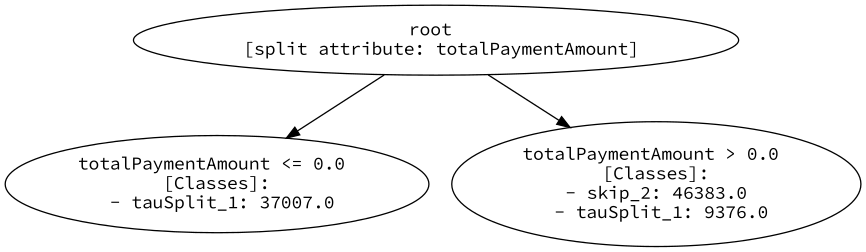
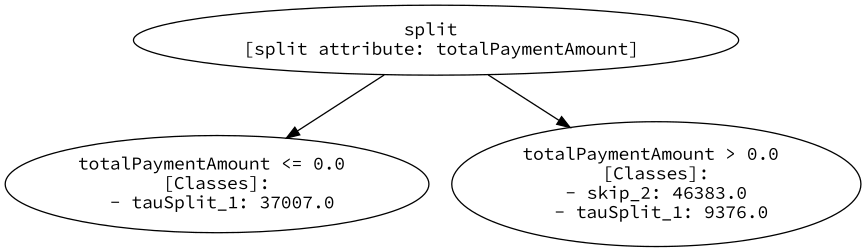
(436, 40) -> (436, 40)
